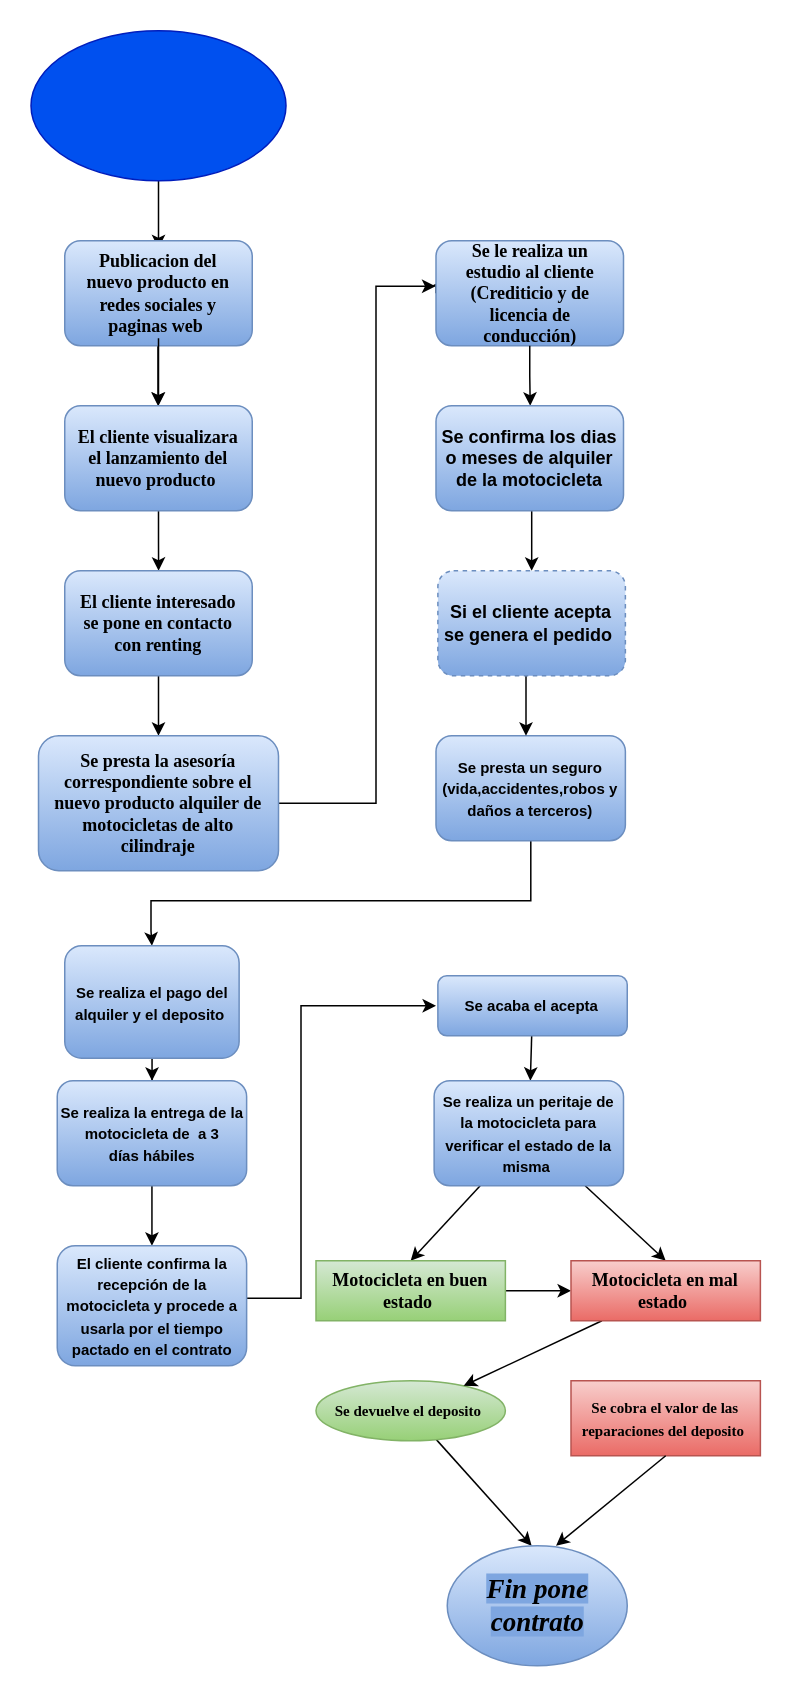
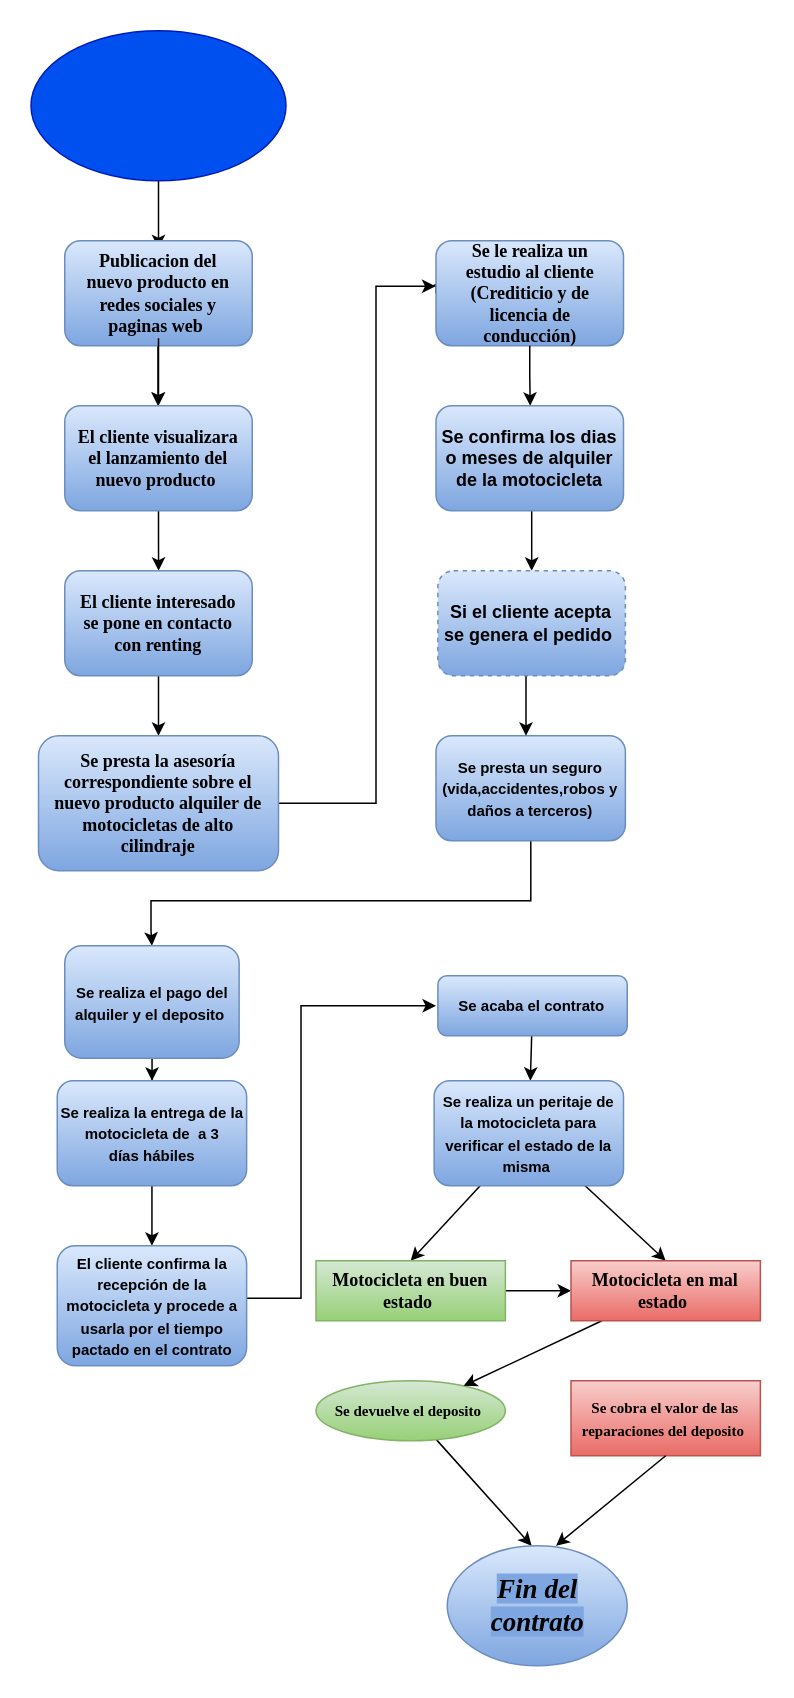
(532, 1006) -> (532, 1006)
(538, 1606) -> (538, 1606)
